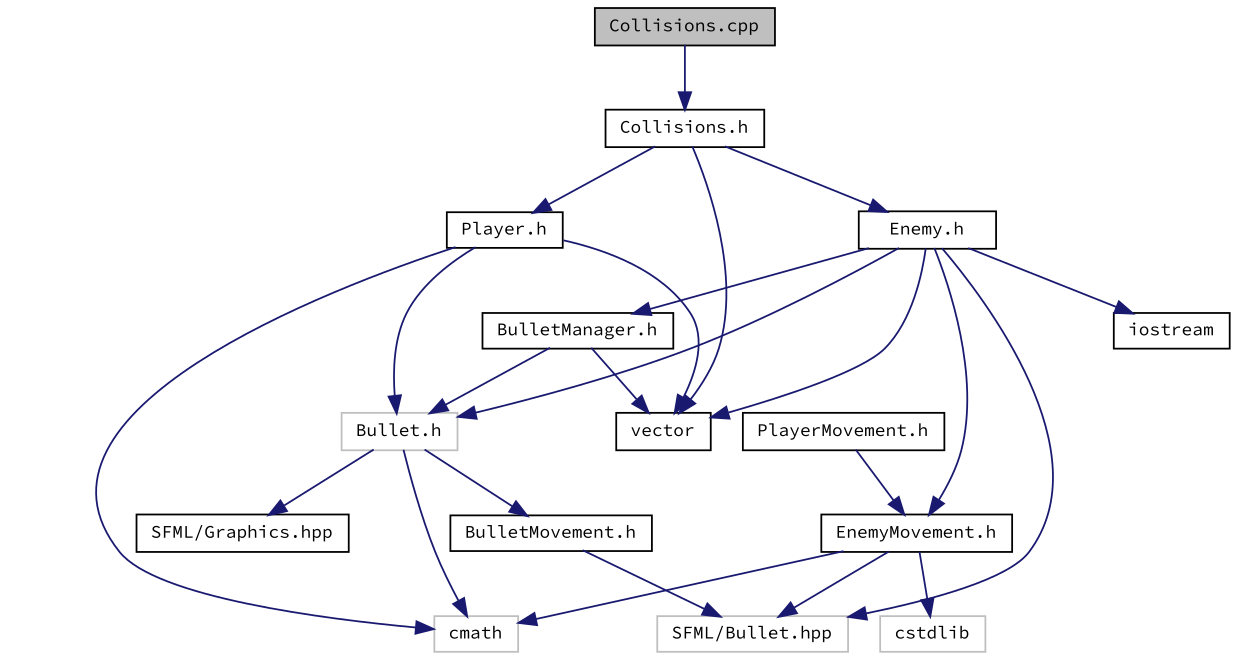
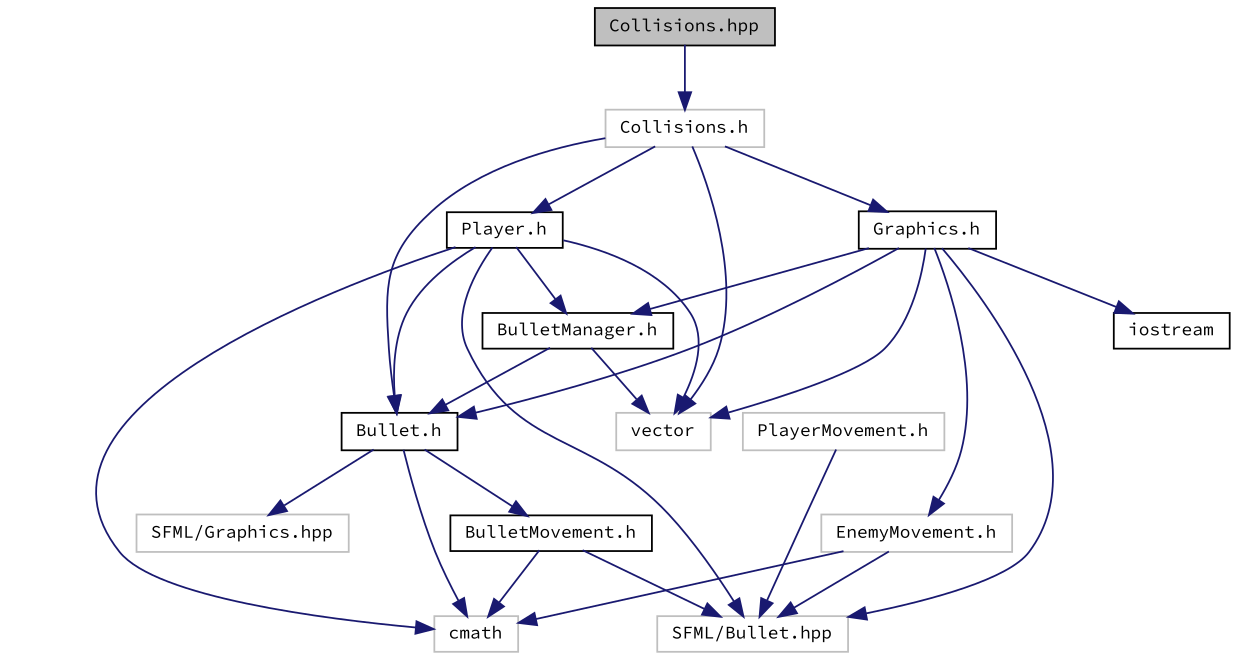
(685, 27) -> (685, 27)
(685, 128) -> (685, 128)
none -> (429, 214)
(927, 230) -> (927, 230)
none -> (536, 273)
(400, 432) -> (400, 432)
(663, 432) -> (663, 432)
(844, 432) -> (844, 432)
none -> (559, 440)
(875, 475) -> (801, 525)
(243, 533) -> (243, 533)
(917, 533) -> (917, 533)
none -> (519, 576)
(933, 634) -> none
